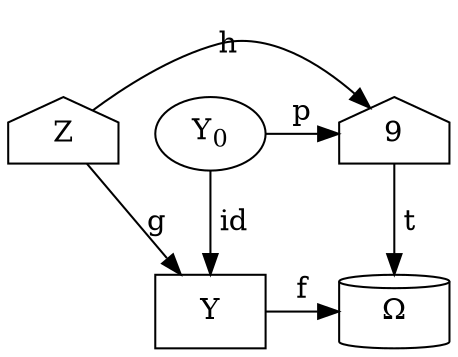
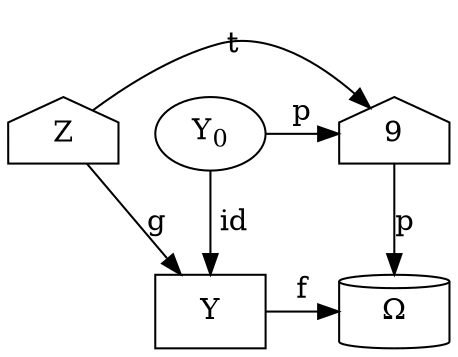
(229, 45) -> (229, 45)
(406, 223) -> (406, 223)
